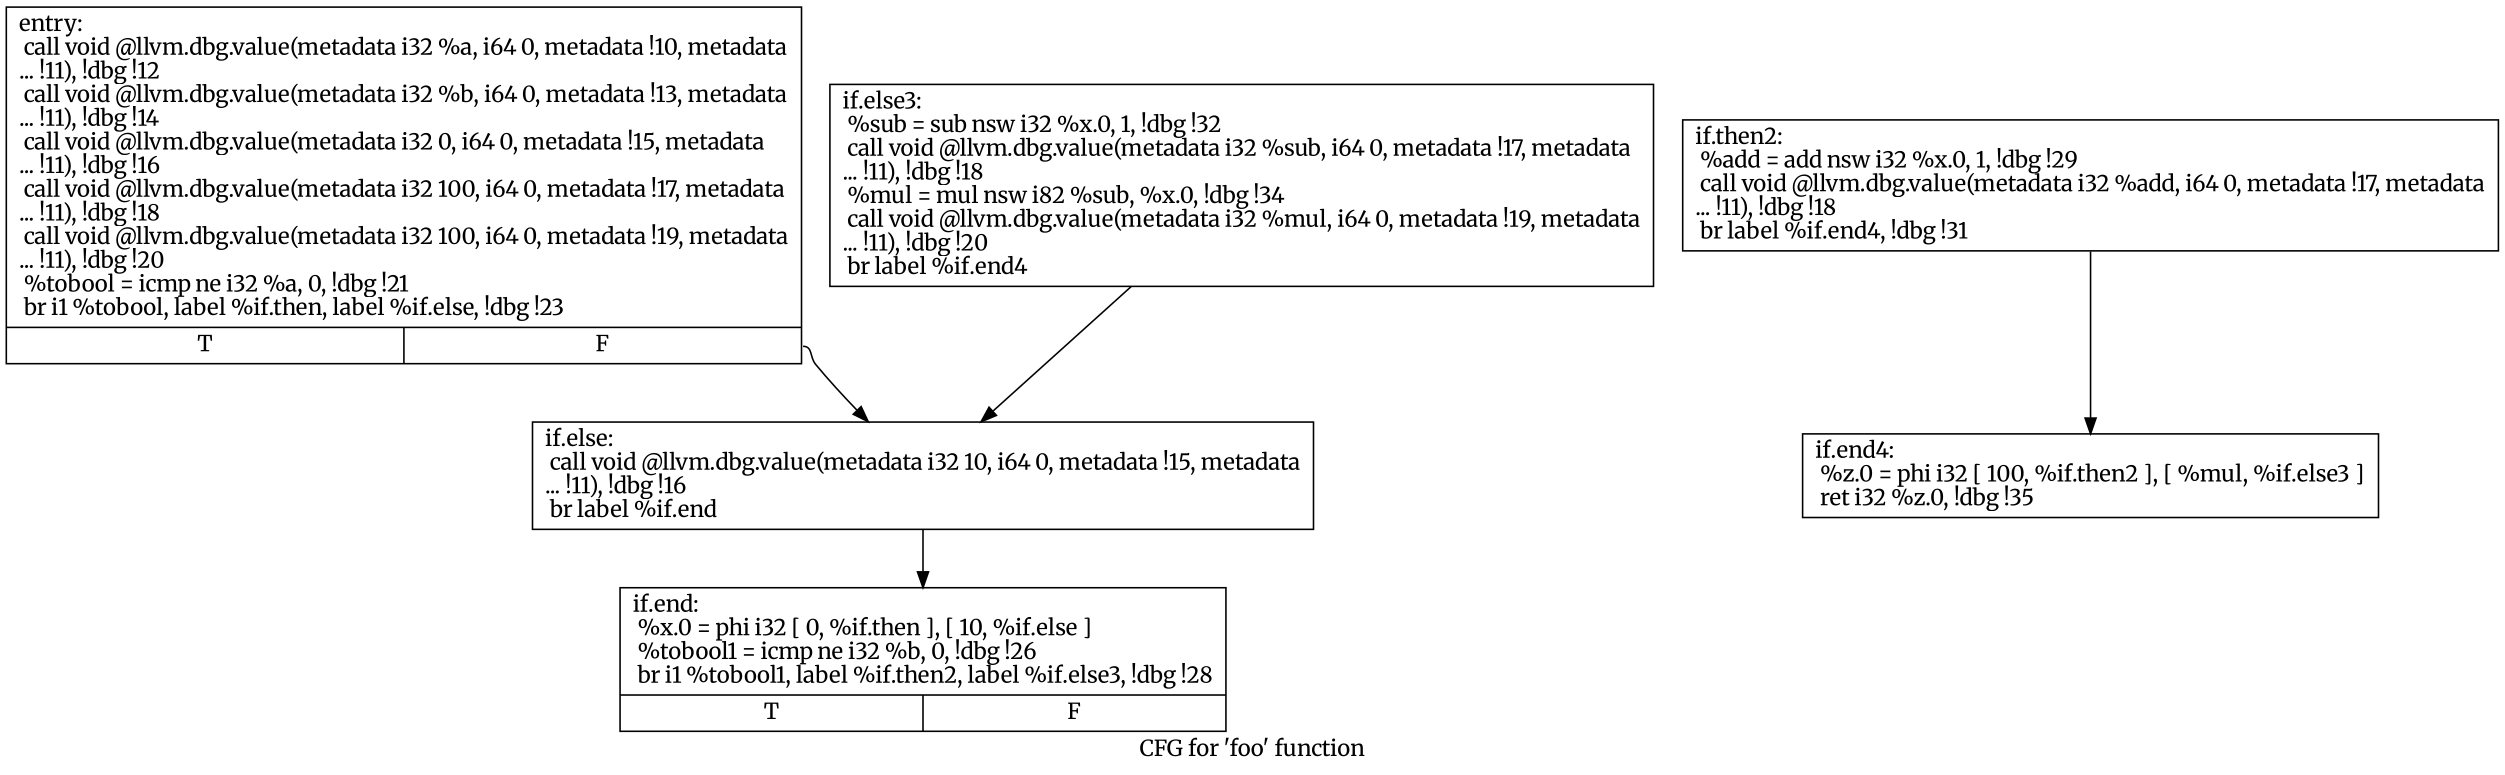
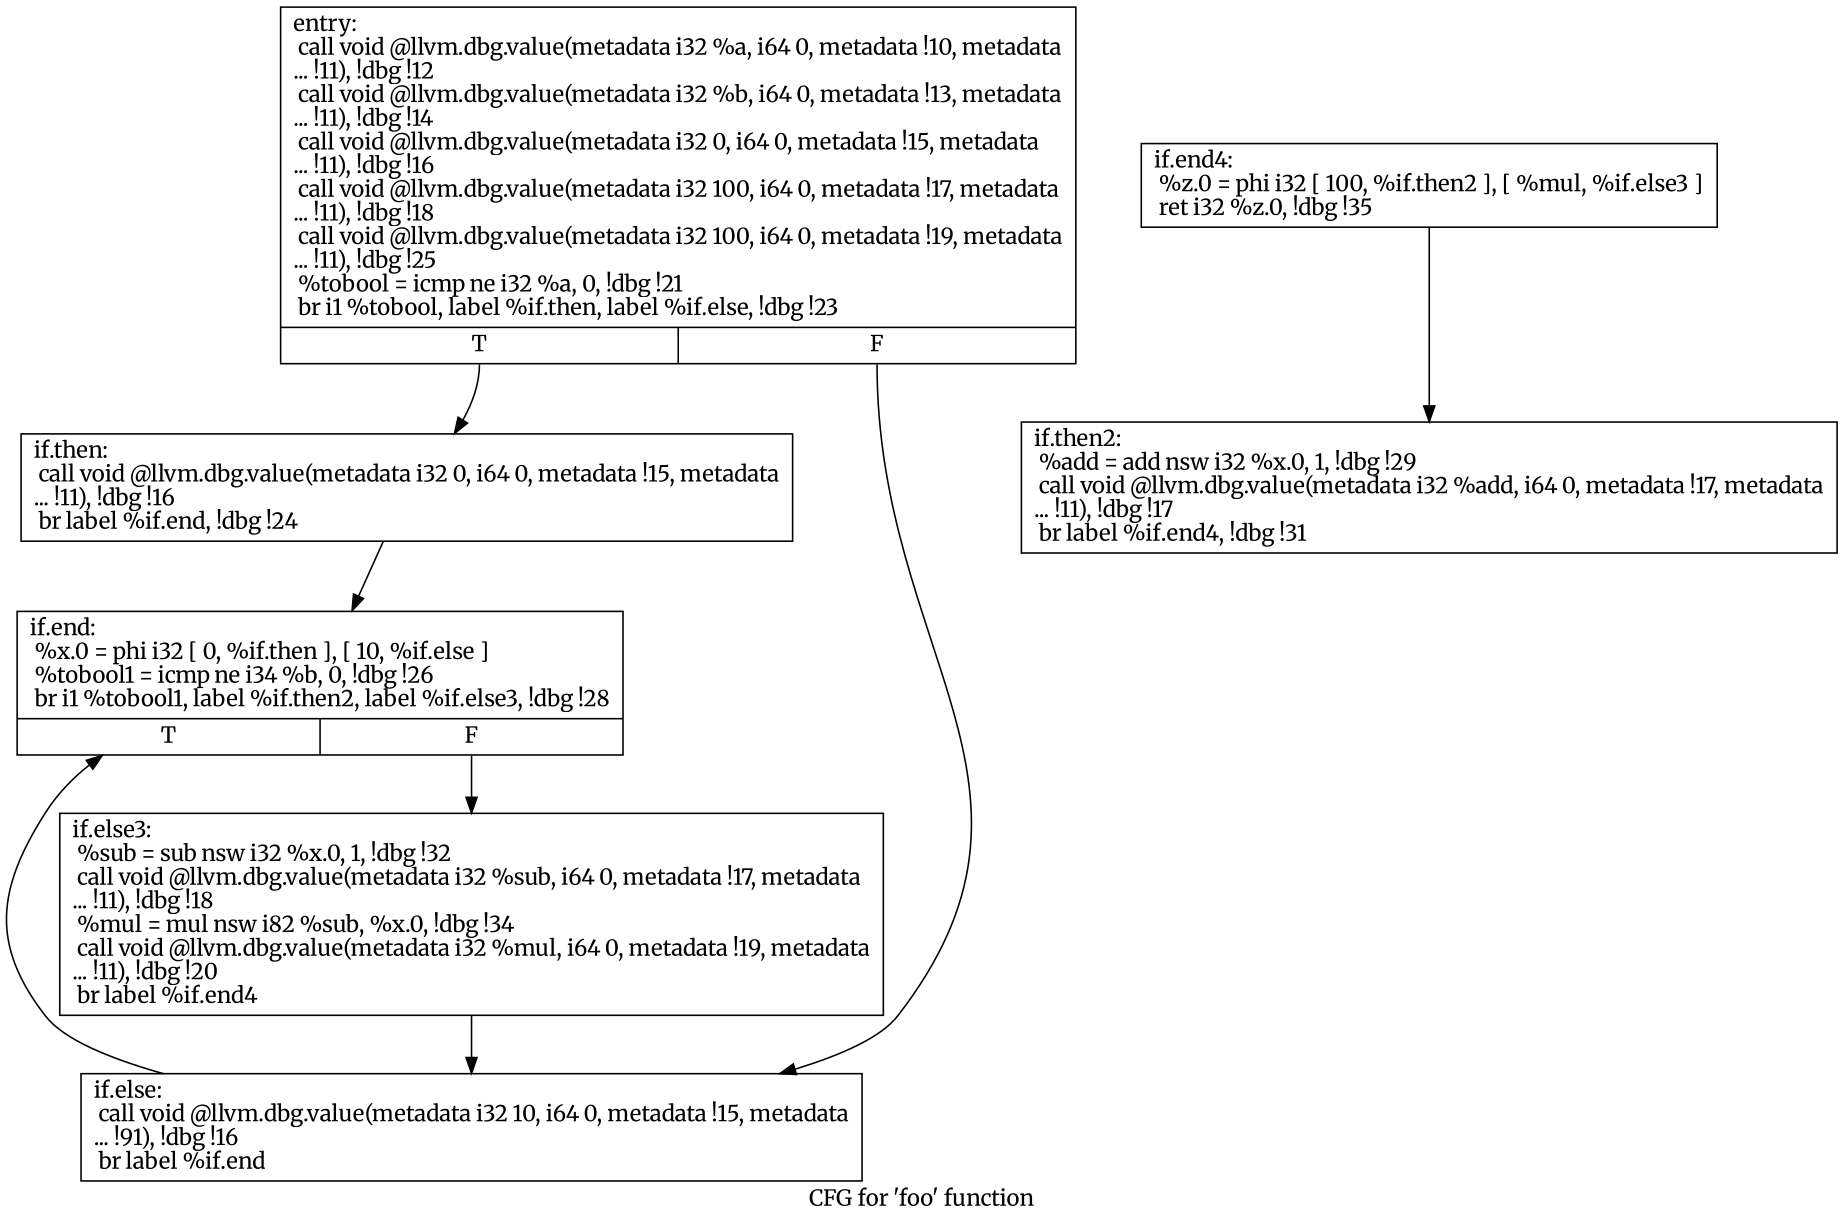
(1766, 208) -> (1104, 510)
(92, 261) -> (365, 261)
(2091, 335) -> (1429, 316)
(616, 487) -> (166, 1138)
none -> (407, 488)
(835, 652) -> (232, 676)
none -> (472, 776)
